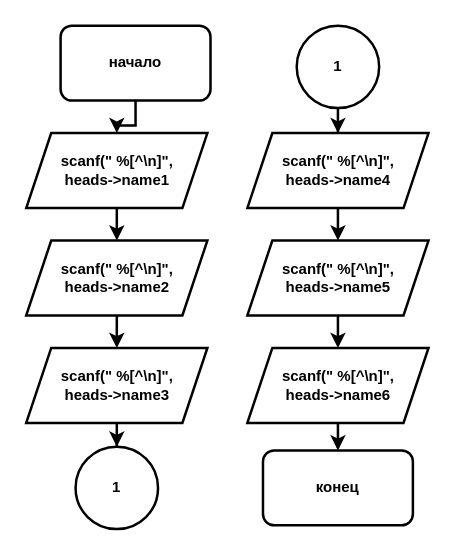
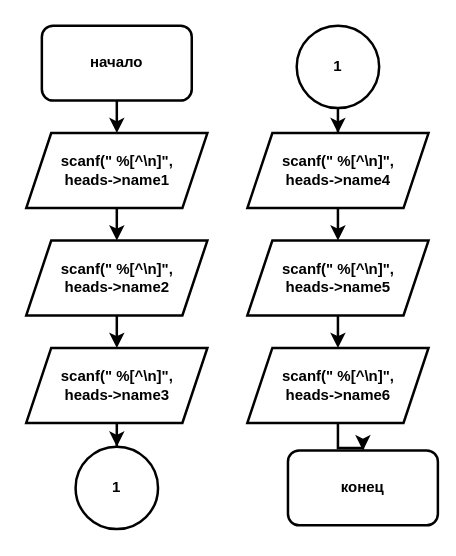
(136, 63) -> (117, 63)
(338, 488) -> (363, 488)
